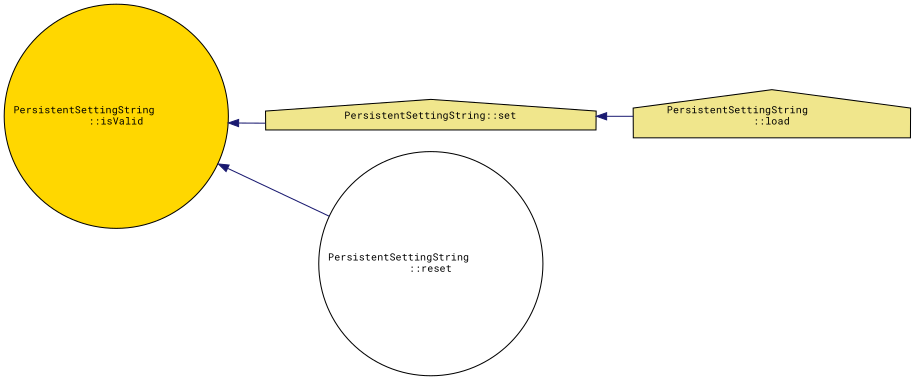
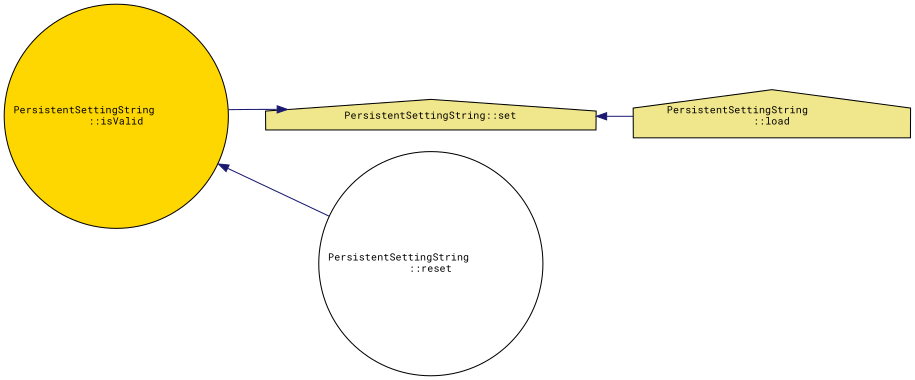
(252, 123) -> (253, 109)
